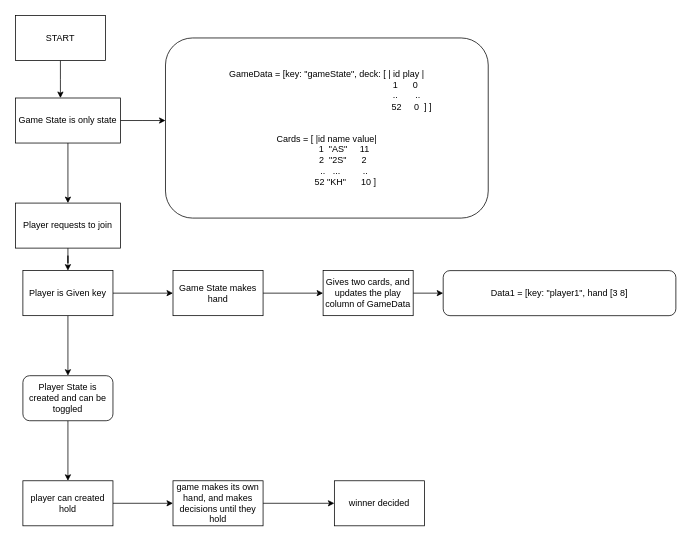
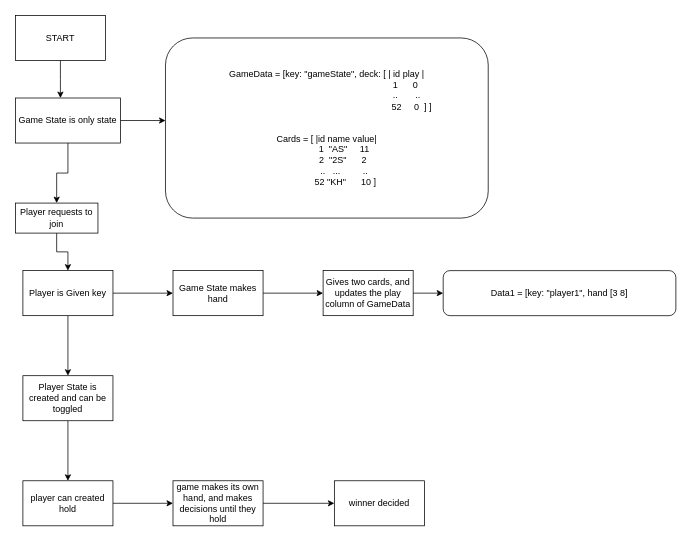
(68, 225) -> (57, 218)
(68, 398) -> (68, 398)
